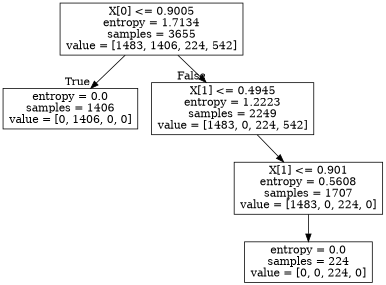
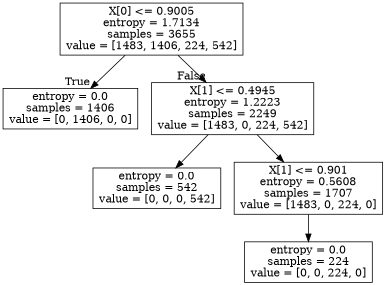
none -> (157, 188)
